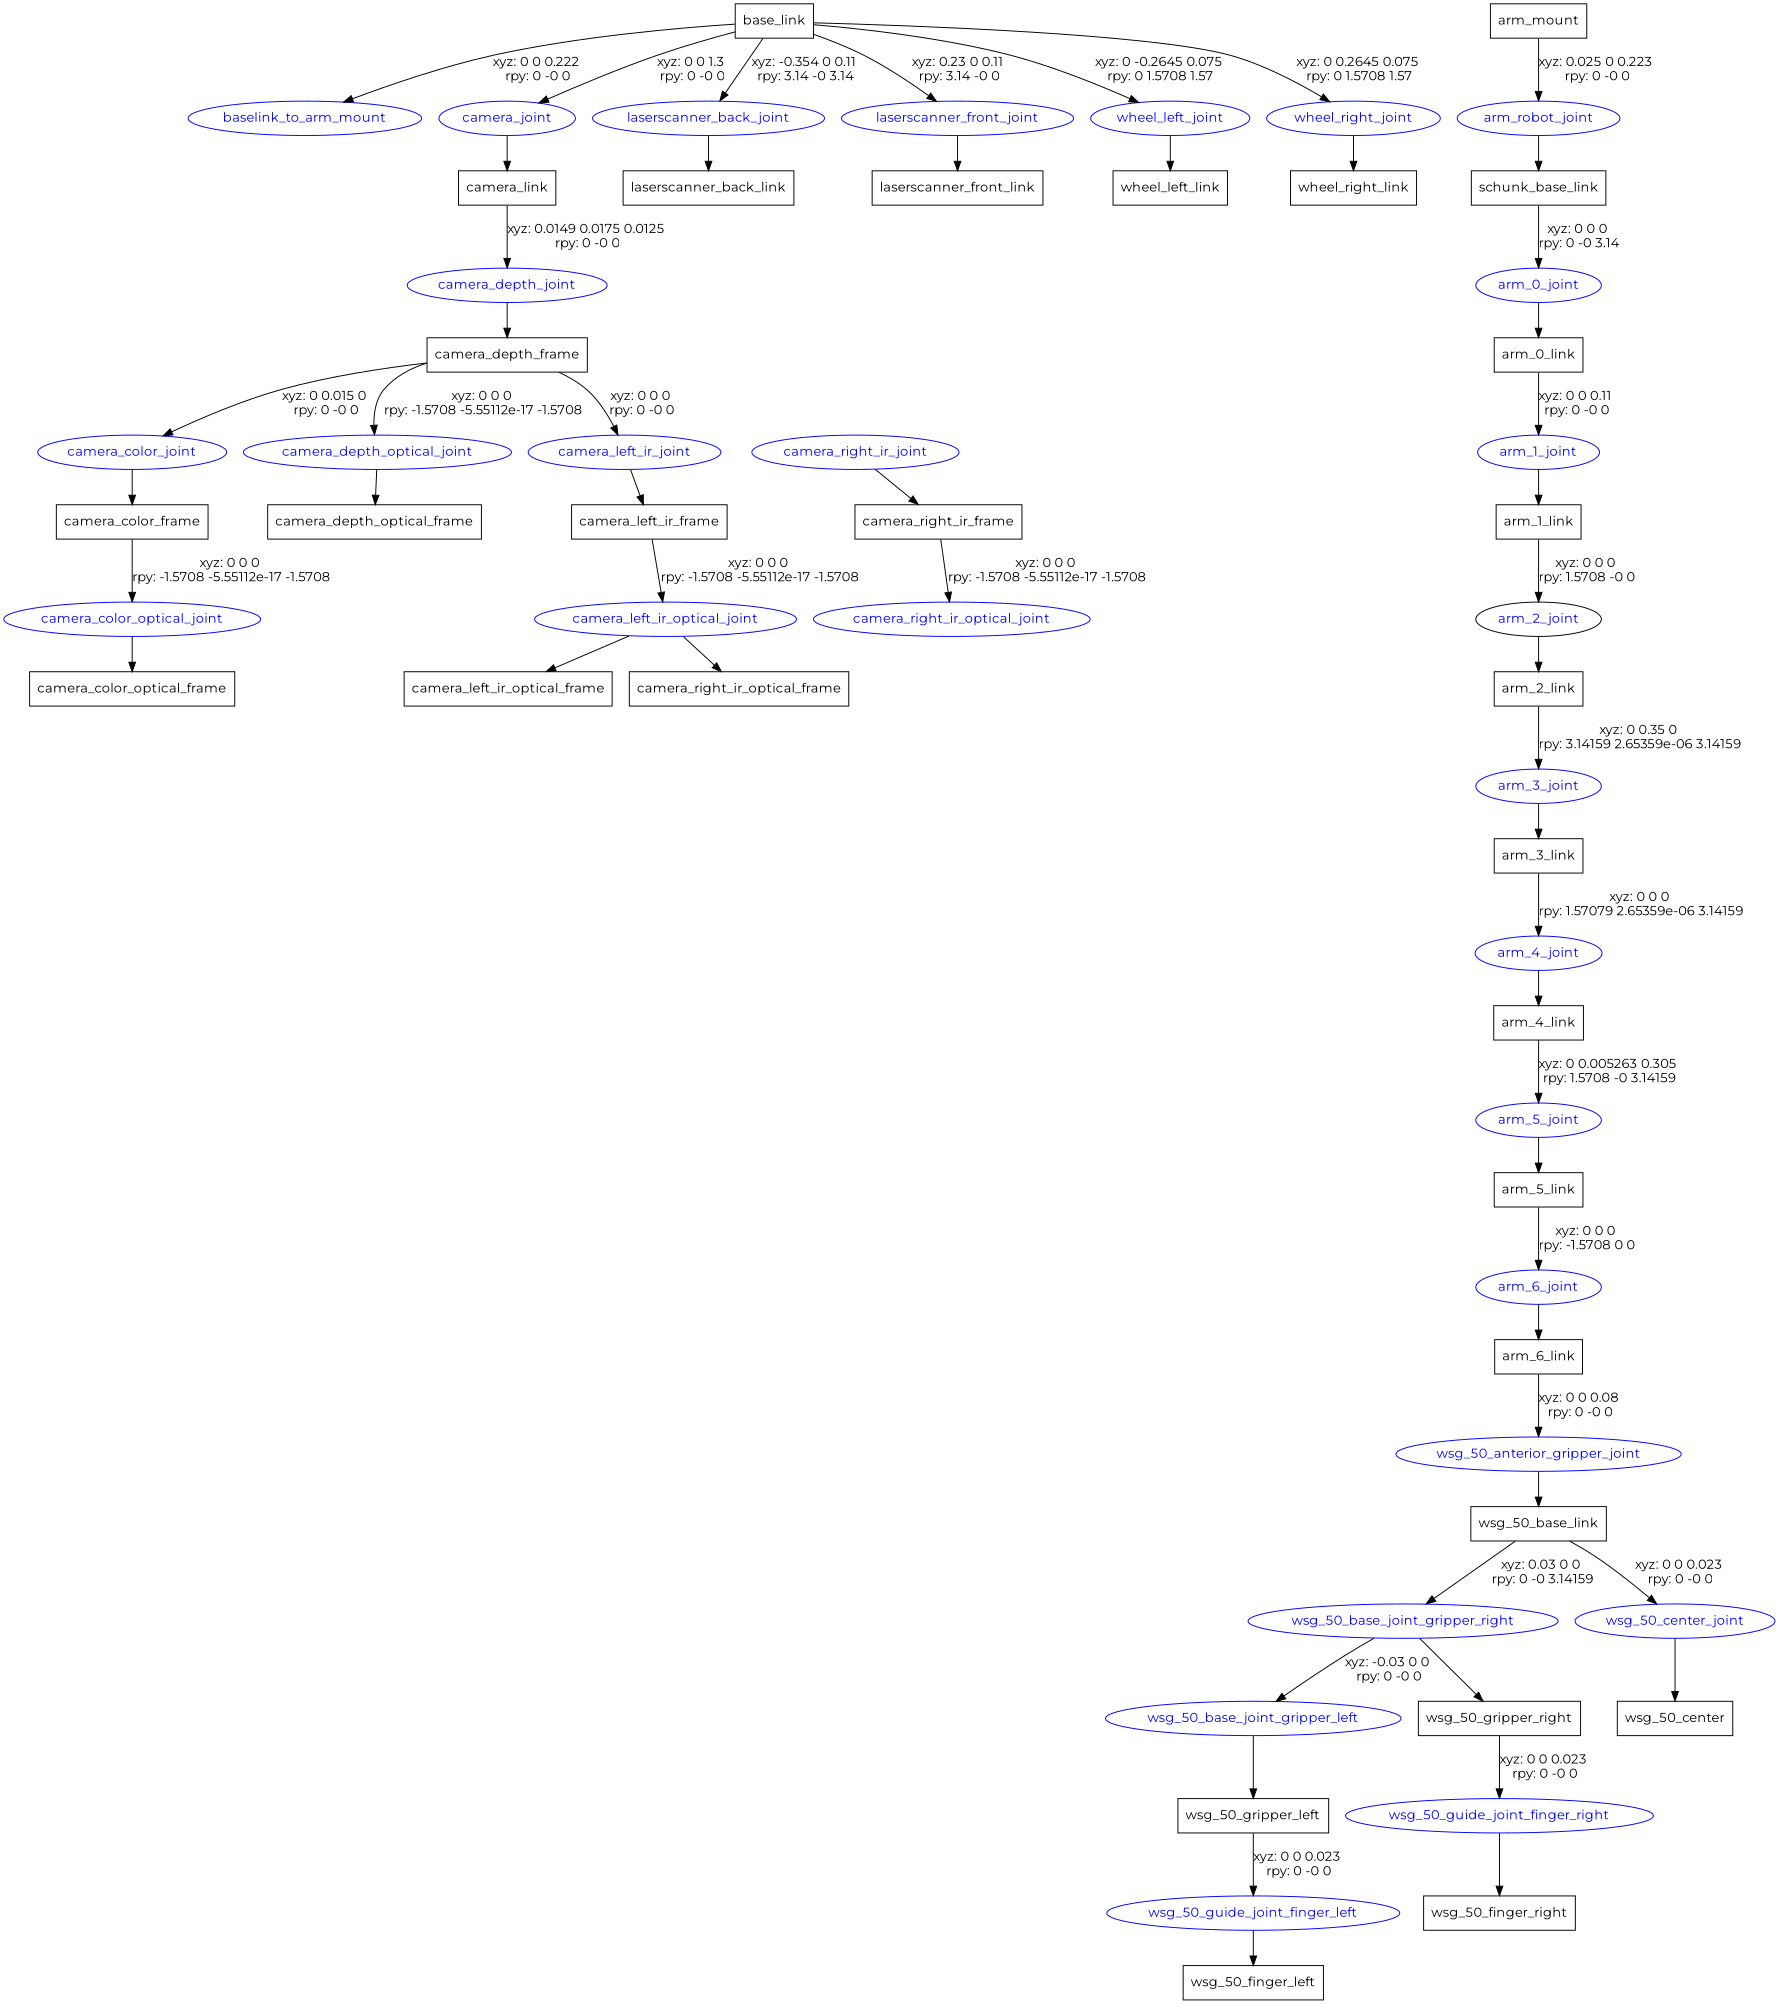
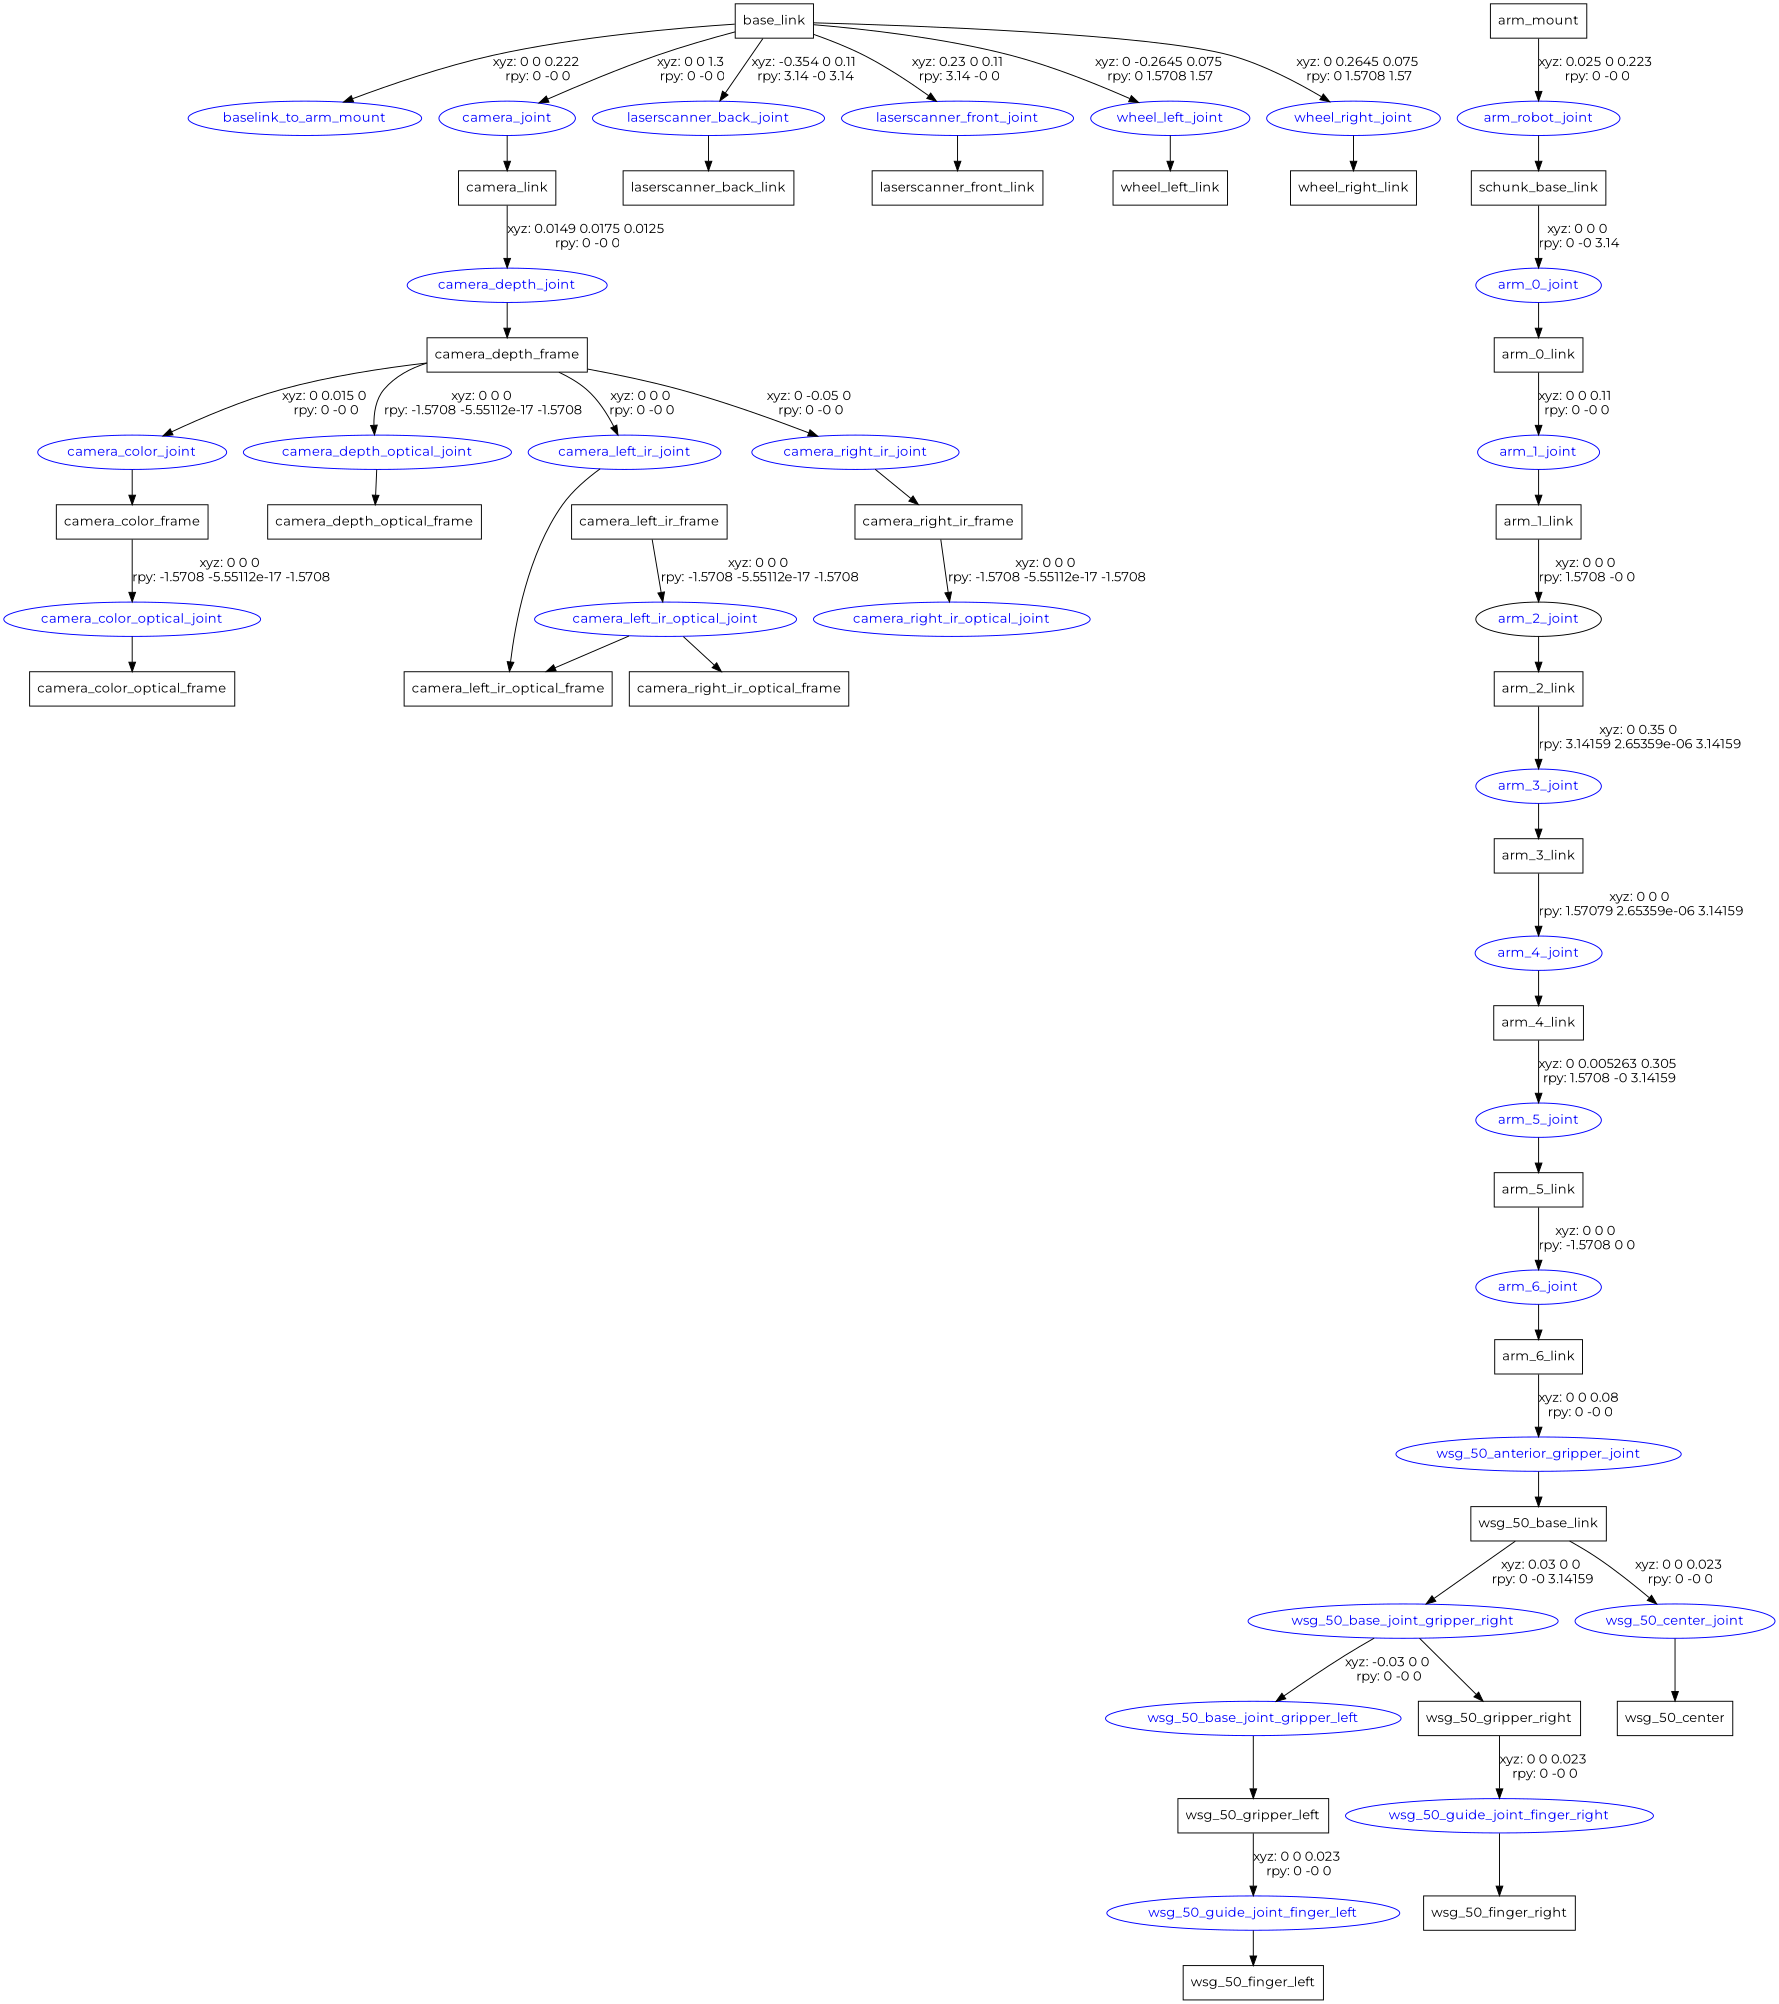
none -> (700, 395)
(635, 483) -> (536, 556)
